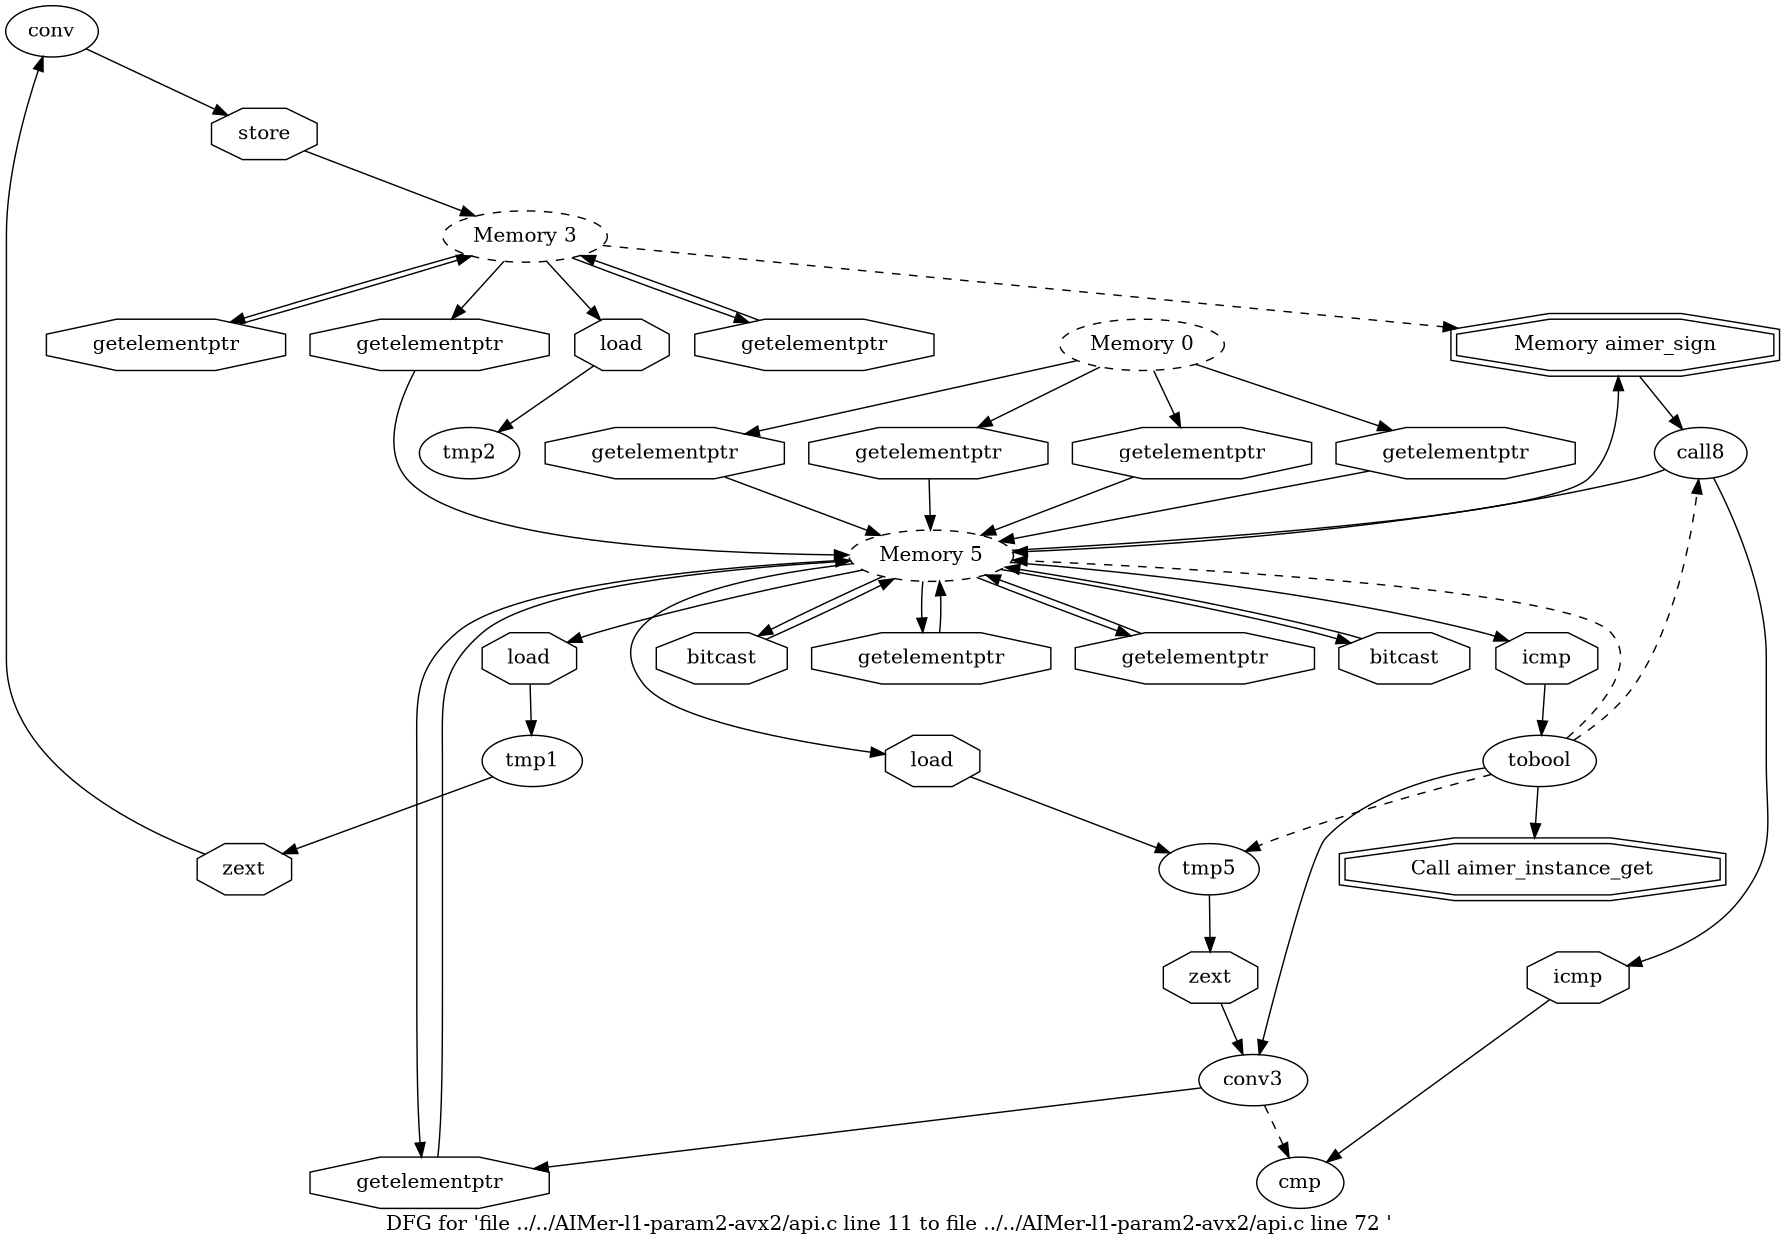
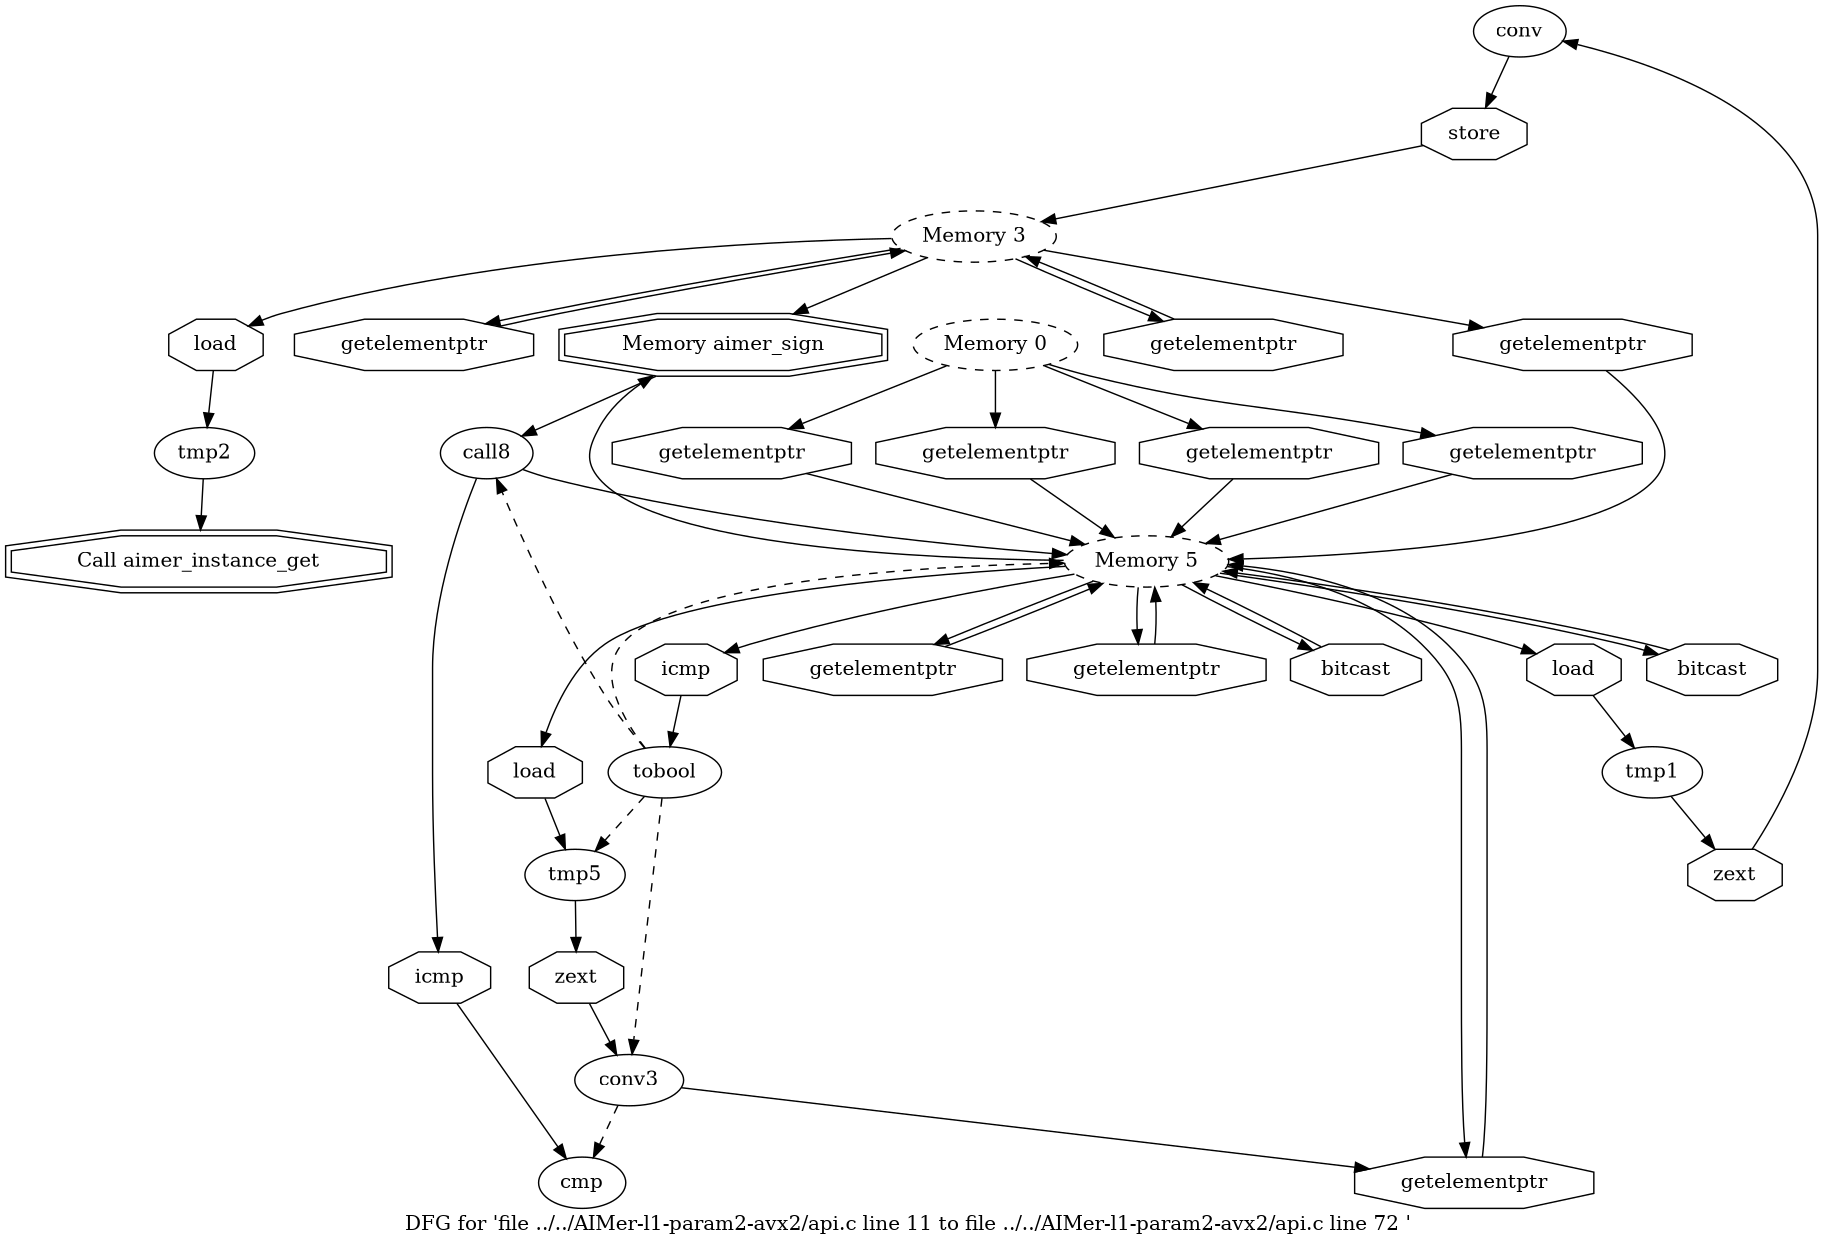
(1023, 286) -> (867, 283)
(1537, 805) -> (202, 497)
(1318, 854) -> (648, 919)
